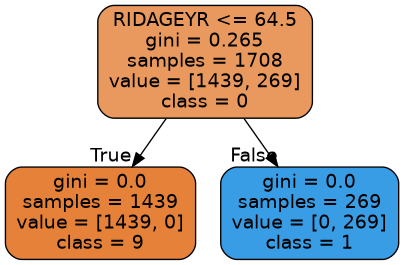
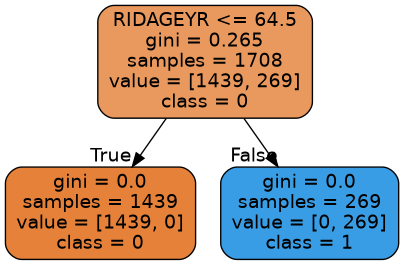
(101, 213) -> (101, 213)
